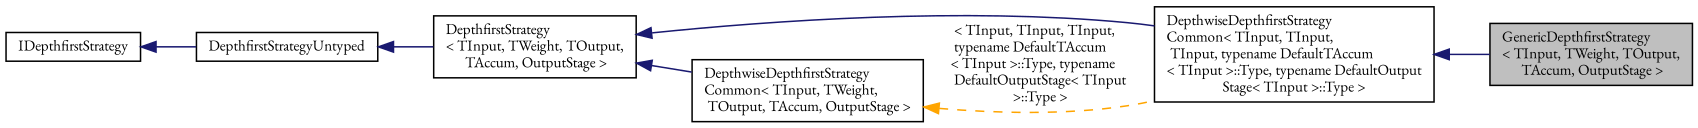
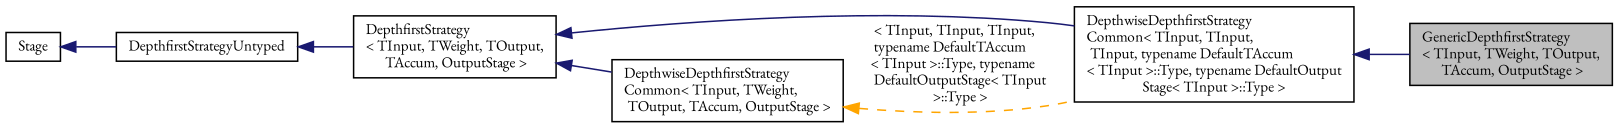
(73, 47) -> (33, 47)
